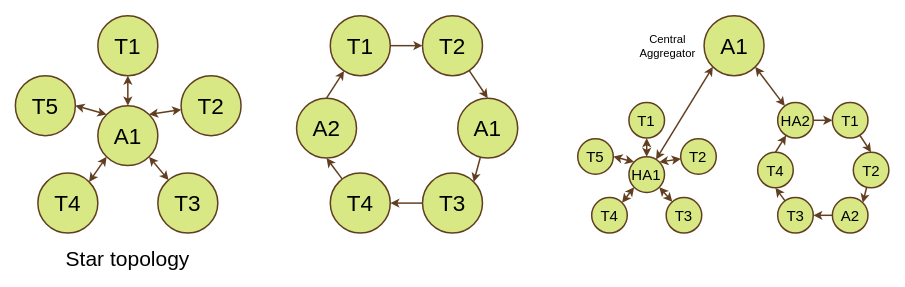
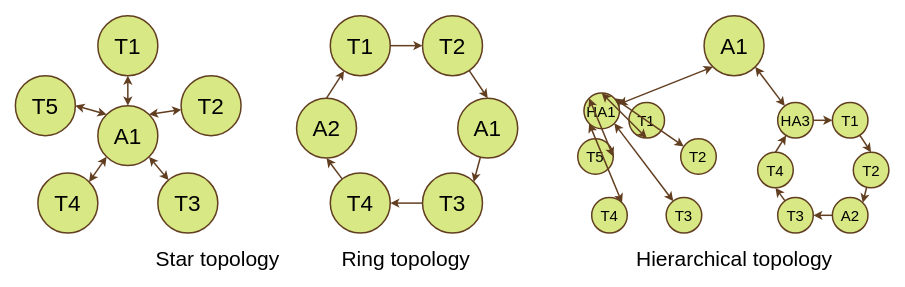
(668, 45) -> none
(796, 120) -> (796, 120)
(647, 174) -> (602, 111)
(128, 259) -> (218, 259)
none -> (406, 259)
none -> (734, 259)
